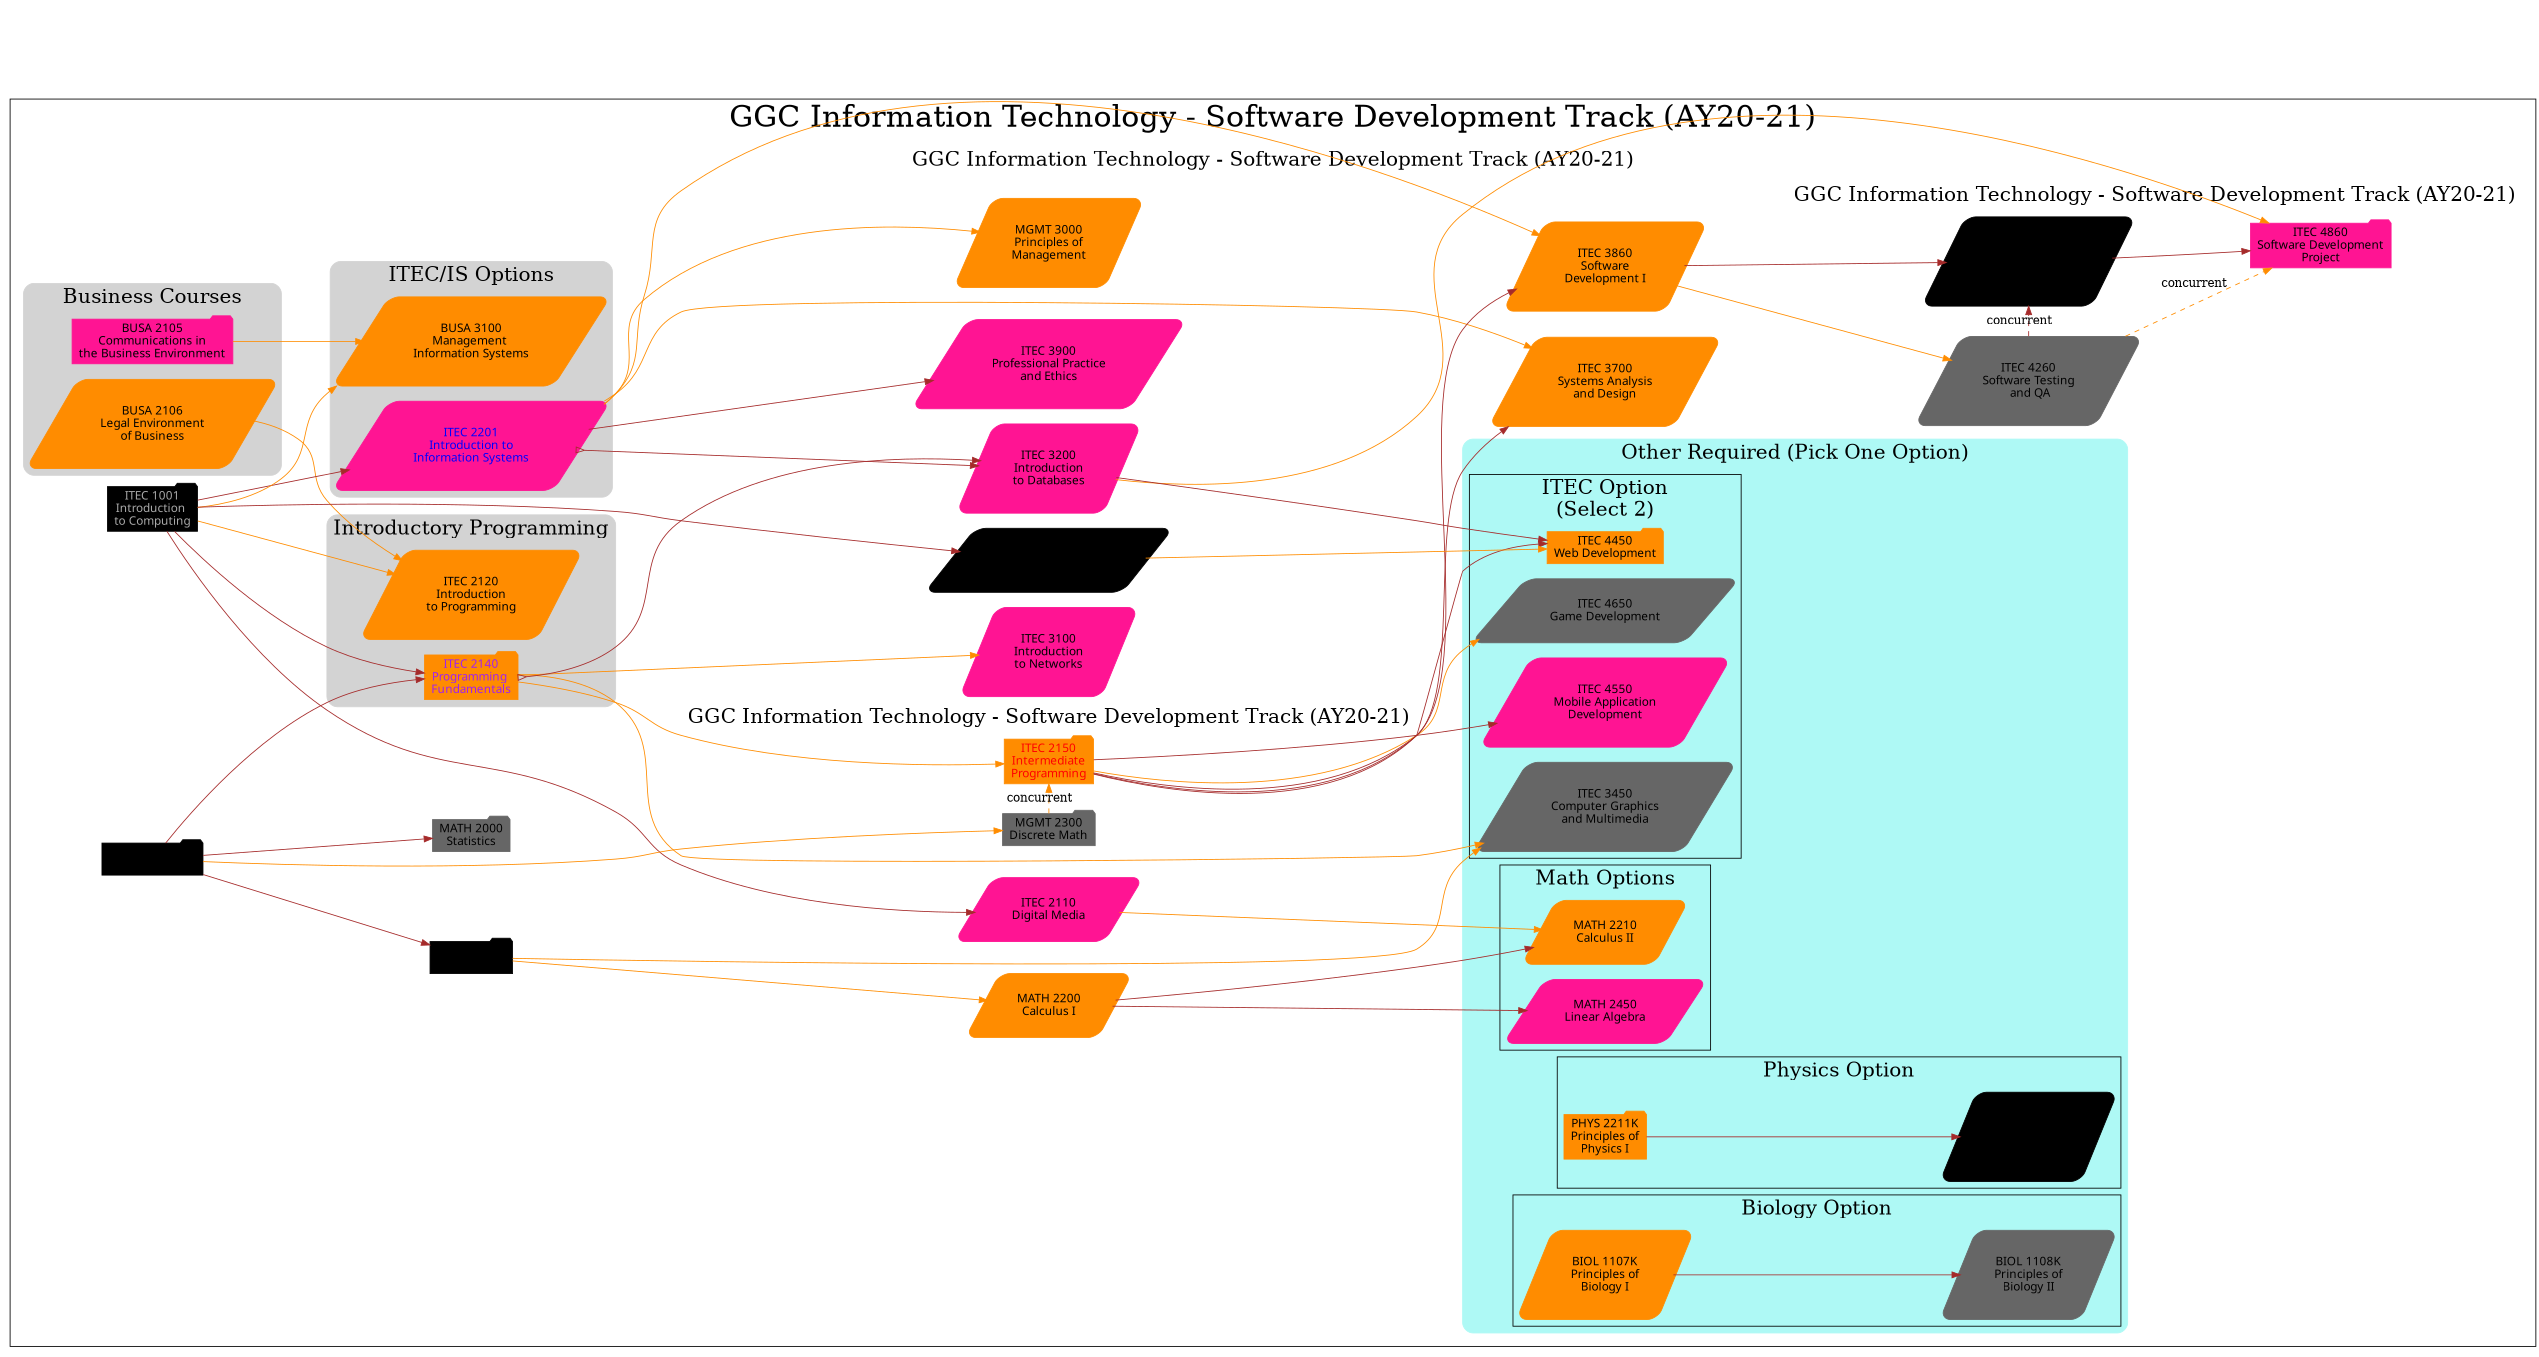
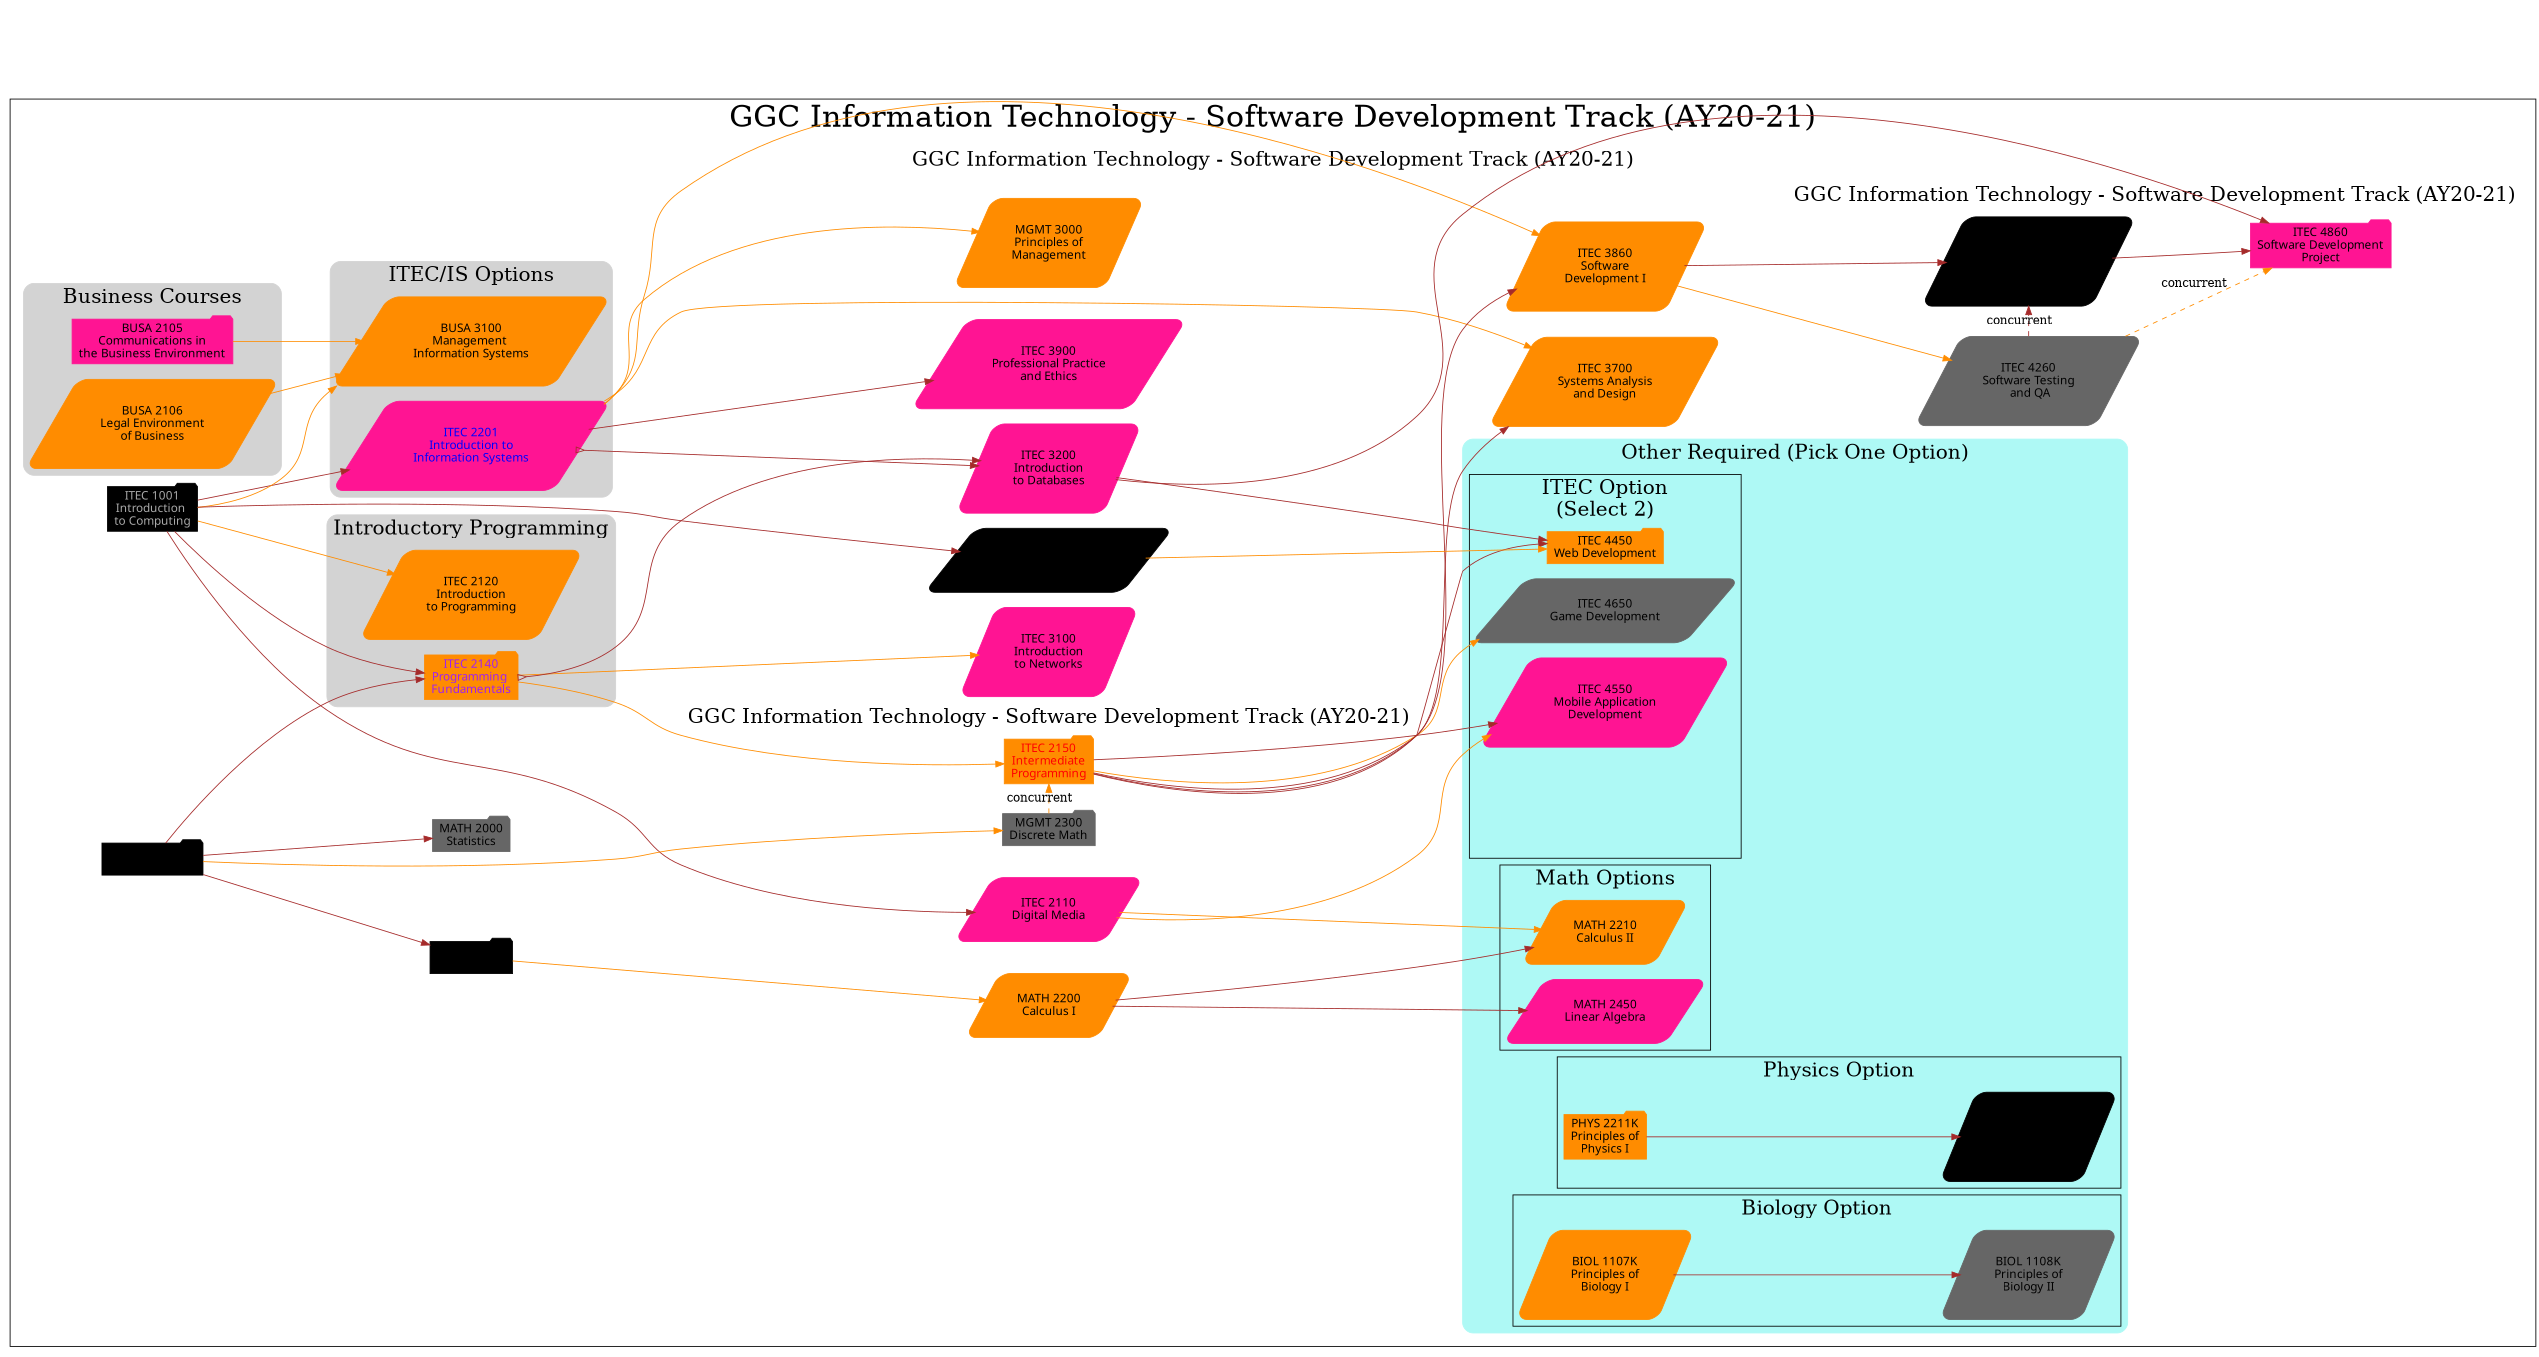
(1562, 156) -> (1562, 156)
(319, 487) -> (301, 386)
(1605, 807) -> none
none -> (1340, 895)
